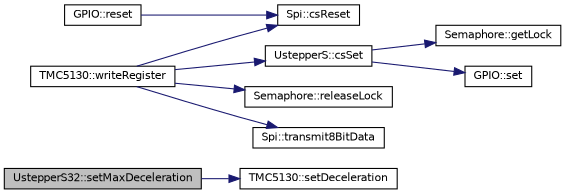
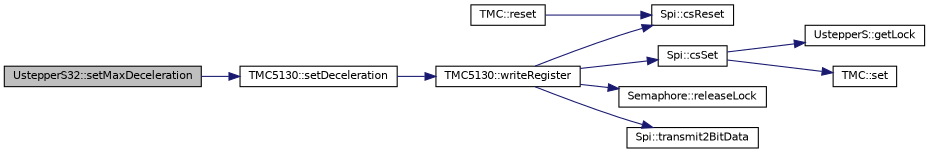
(103, 15) -> (508, 15)
(498, 36) -> (865, 36)
(319, 56) -> (693, 56)
none -> (411, 76)
(498, 76) -> (865, 76)
(319, 138) -> (693, 138)
